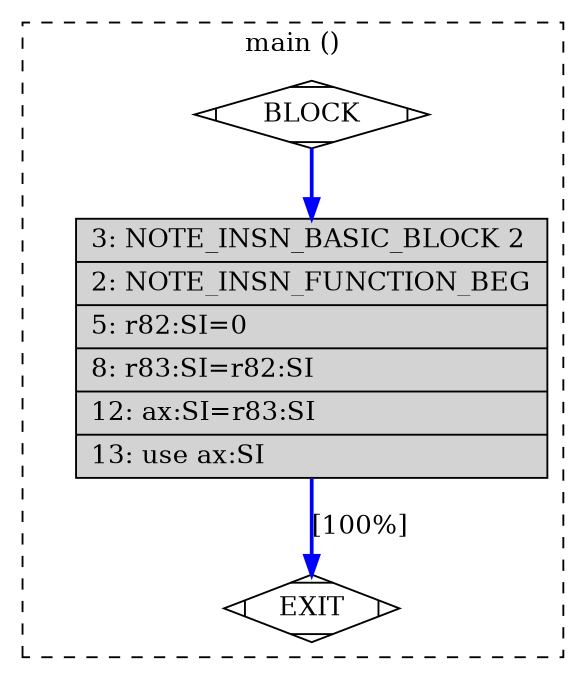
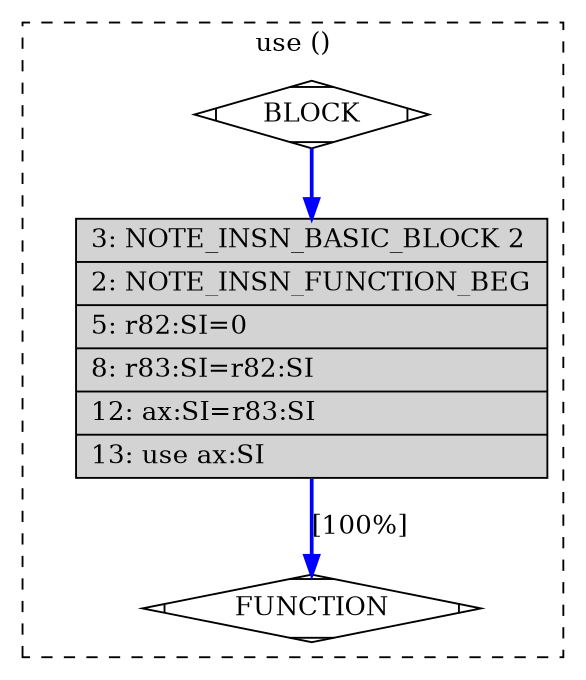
(293, 44) -> (293, 44)
(312, 608) -> (312, 608)
